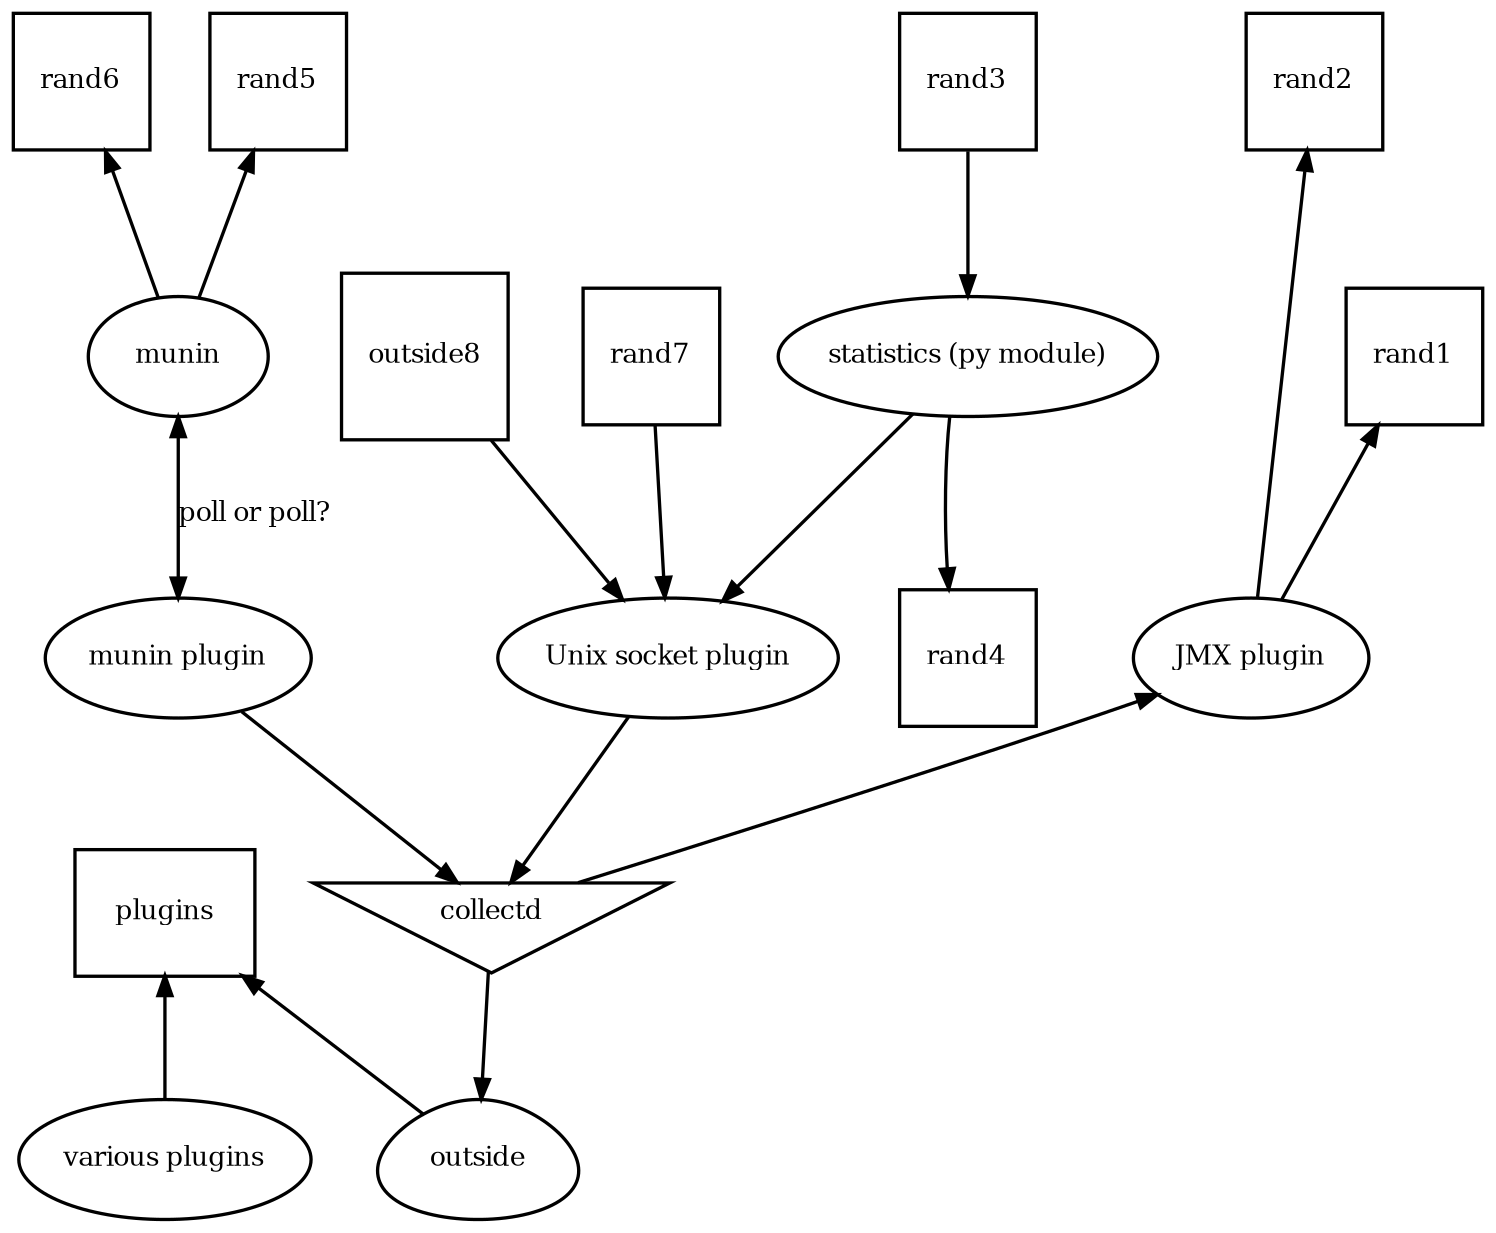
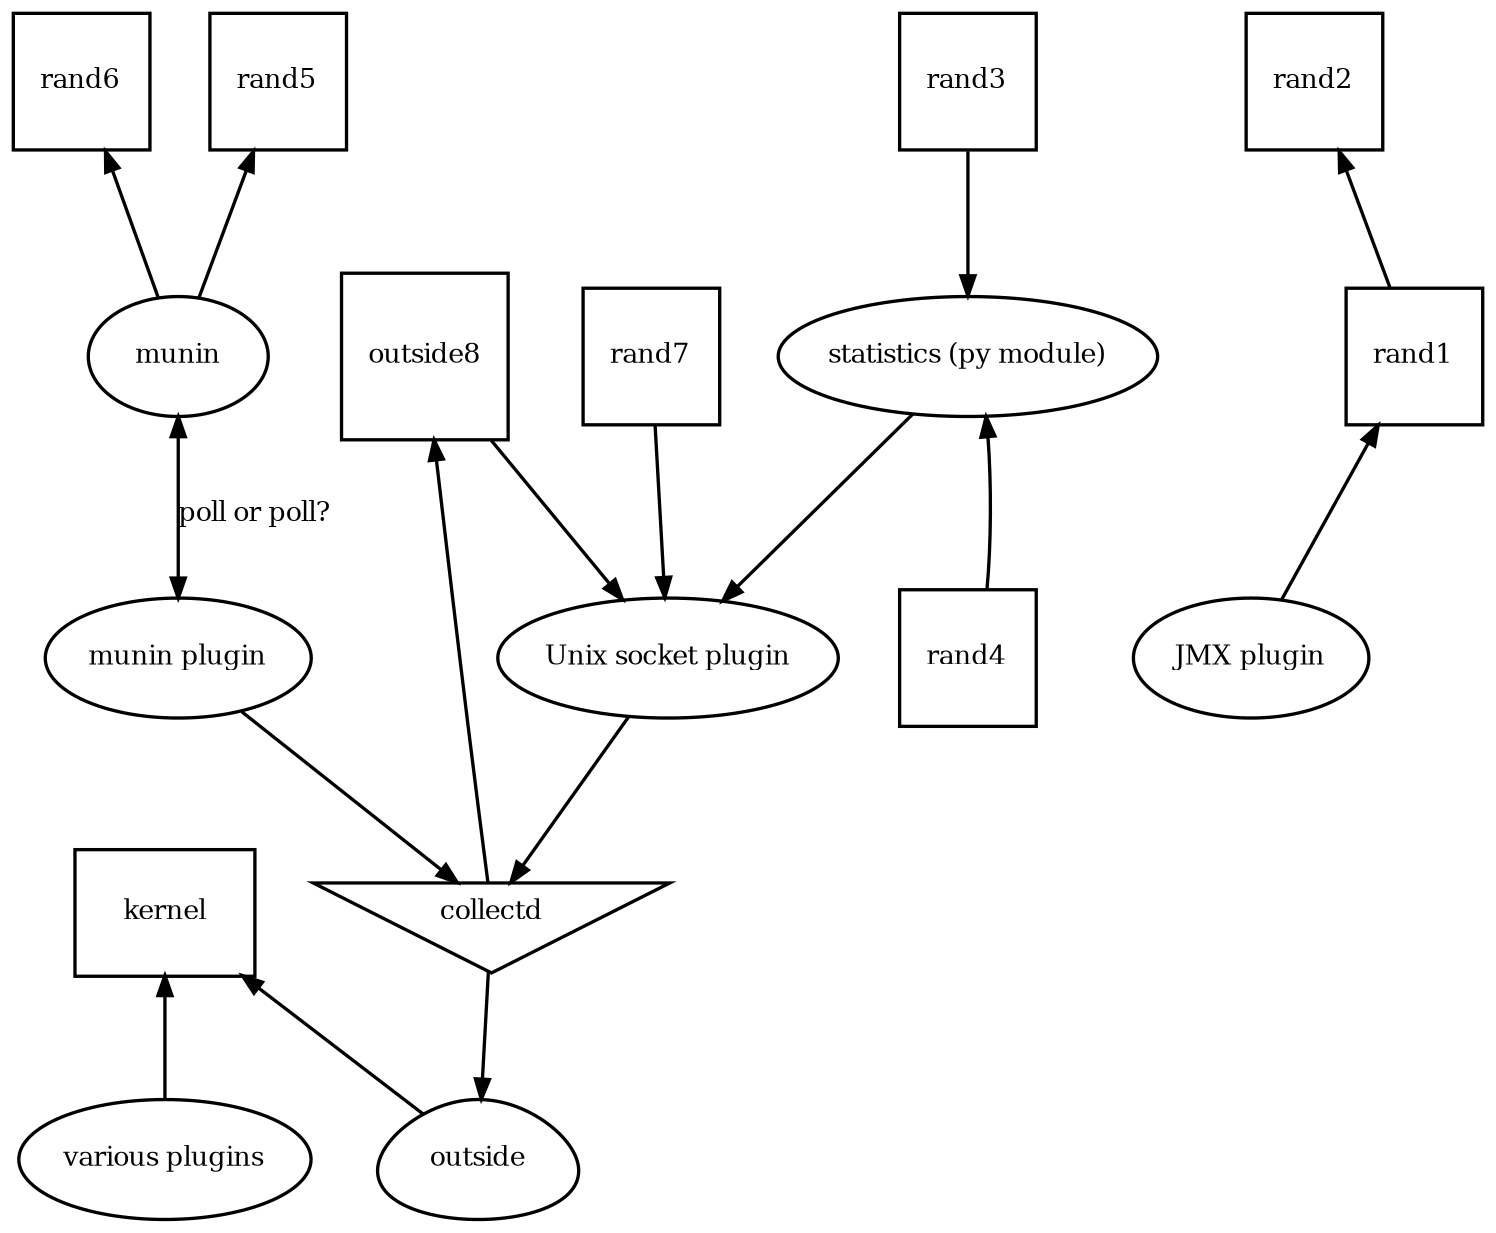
(1281, 384) -> (1368, 229)
(946, 493) -> (990, 513)
(858, 794) -> (461, 671)
(165, 913) -> (165, 913)
